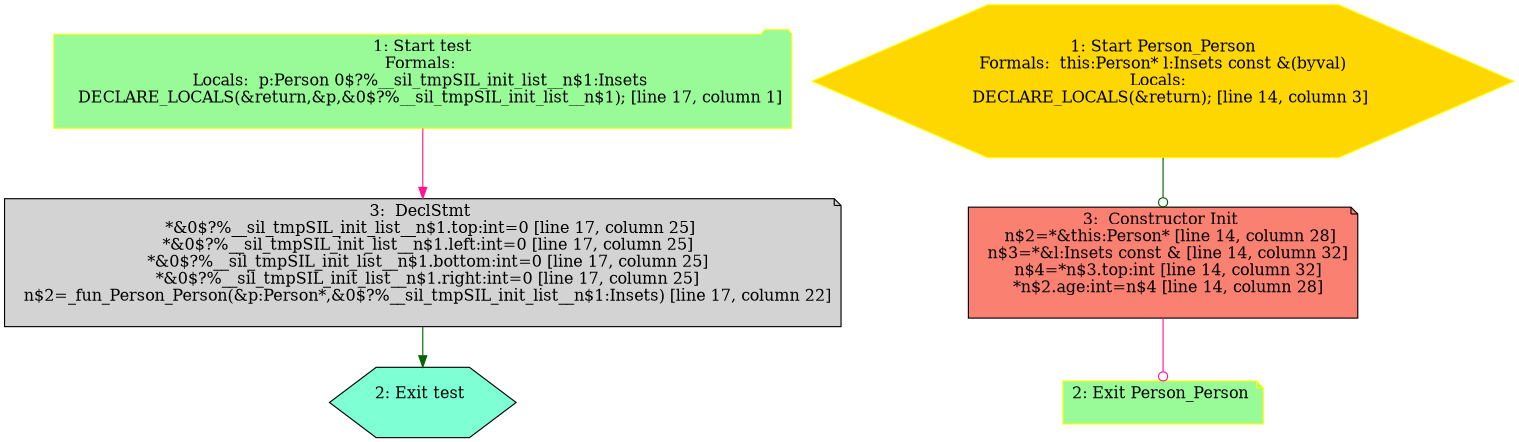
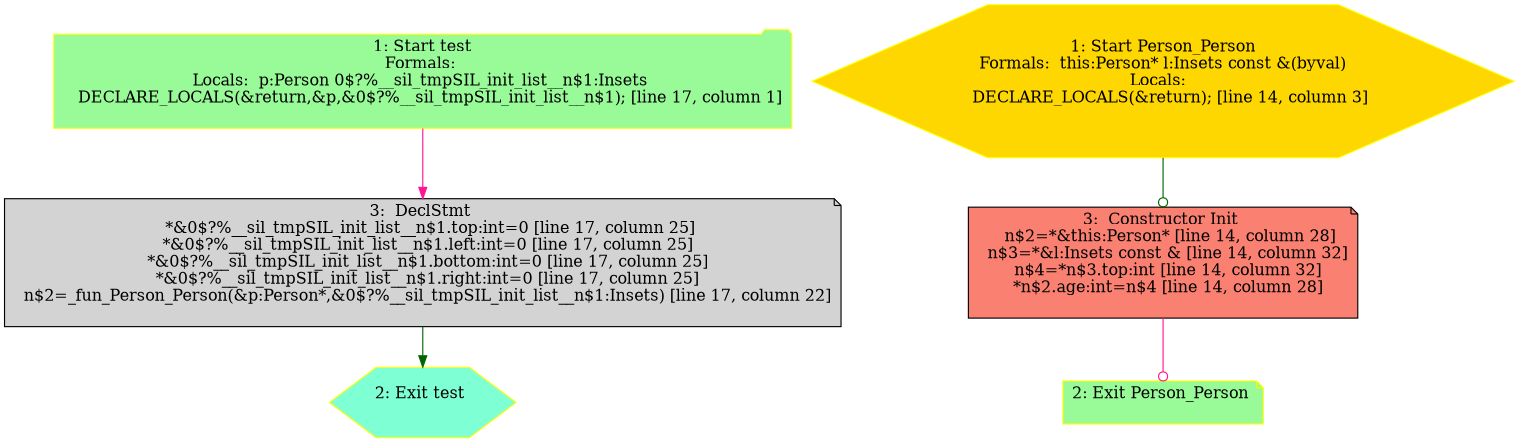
(423, 402) -> (423, 402)
